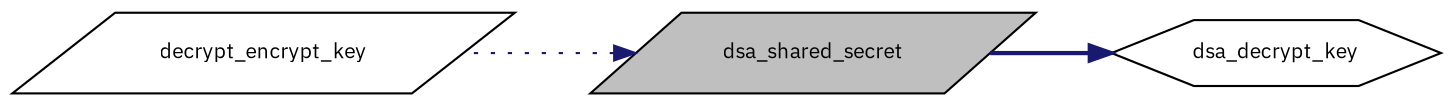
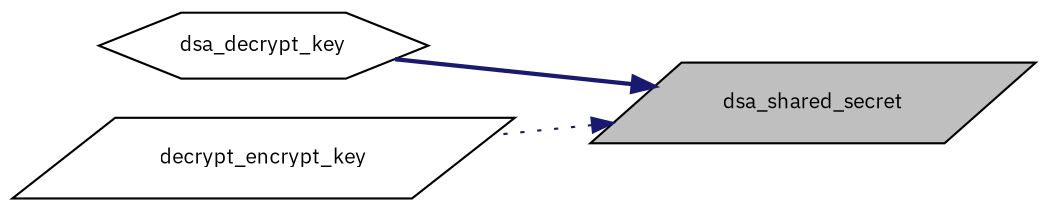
(1040, 53) -> (514, 72)
